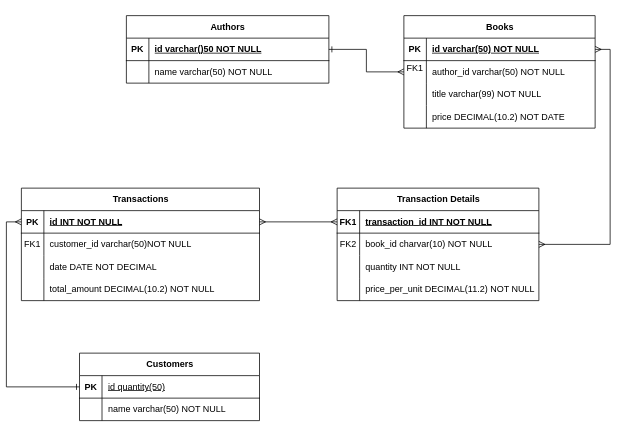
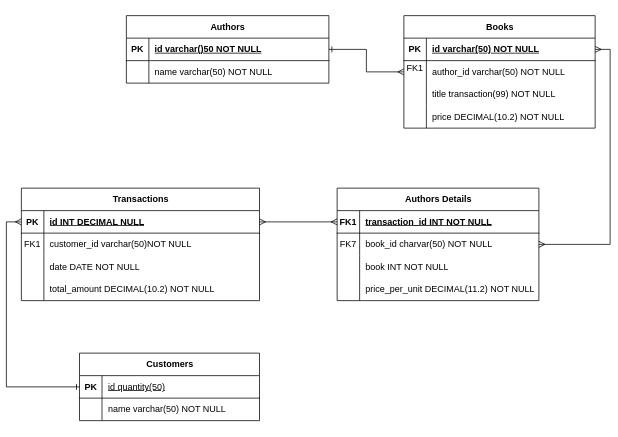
(492, 94) -> (501, 94)
(497, 117) -> (497, 117)
(439, 199) -> (439, 199)
(83, 222) -> (93, 222)
(348, 244) -> (348, 244)
(432, 244) -> (432, 244)
(99, 267) -> (92, 267)
(414, 267) -> (405, 267)
